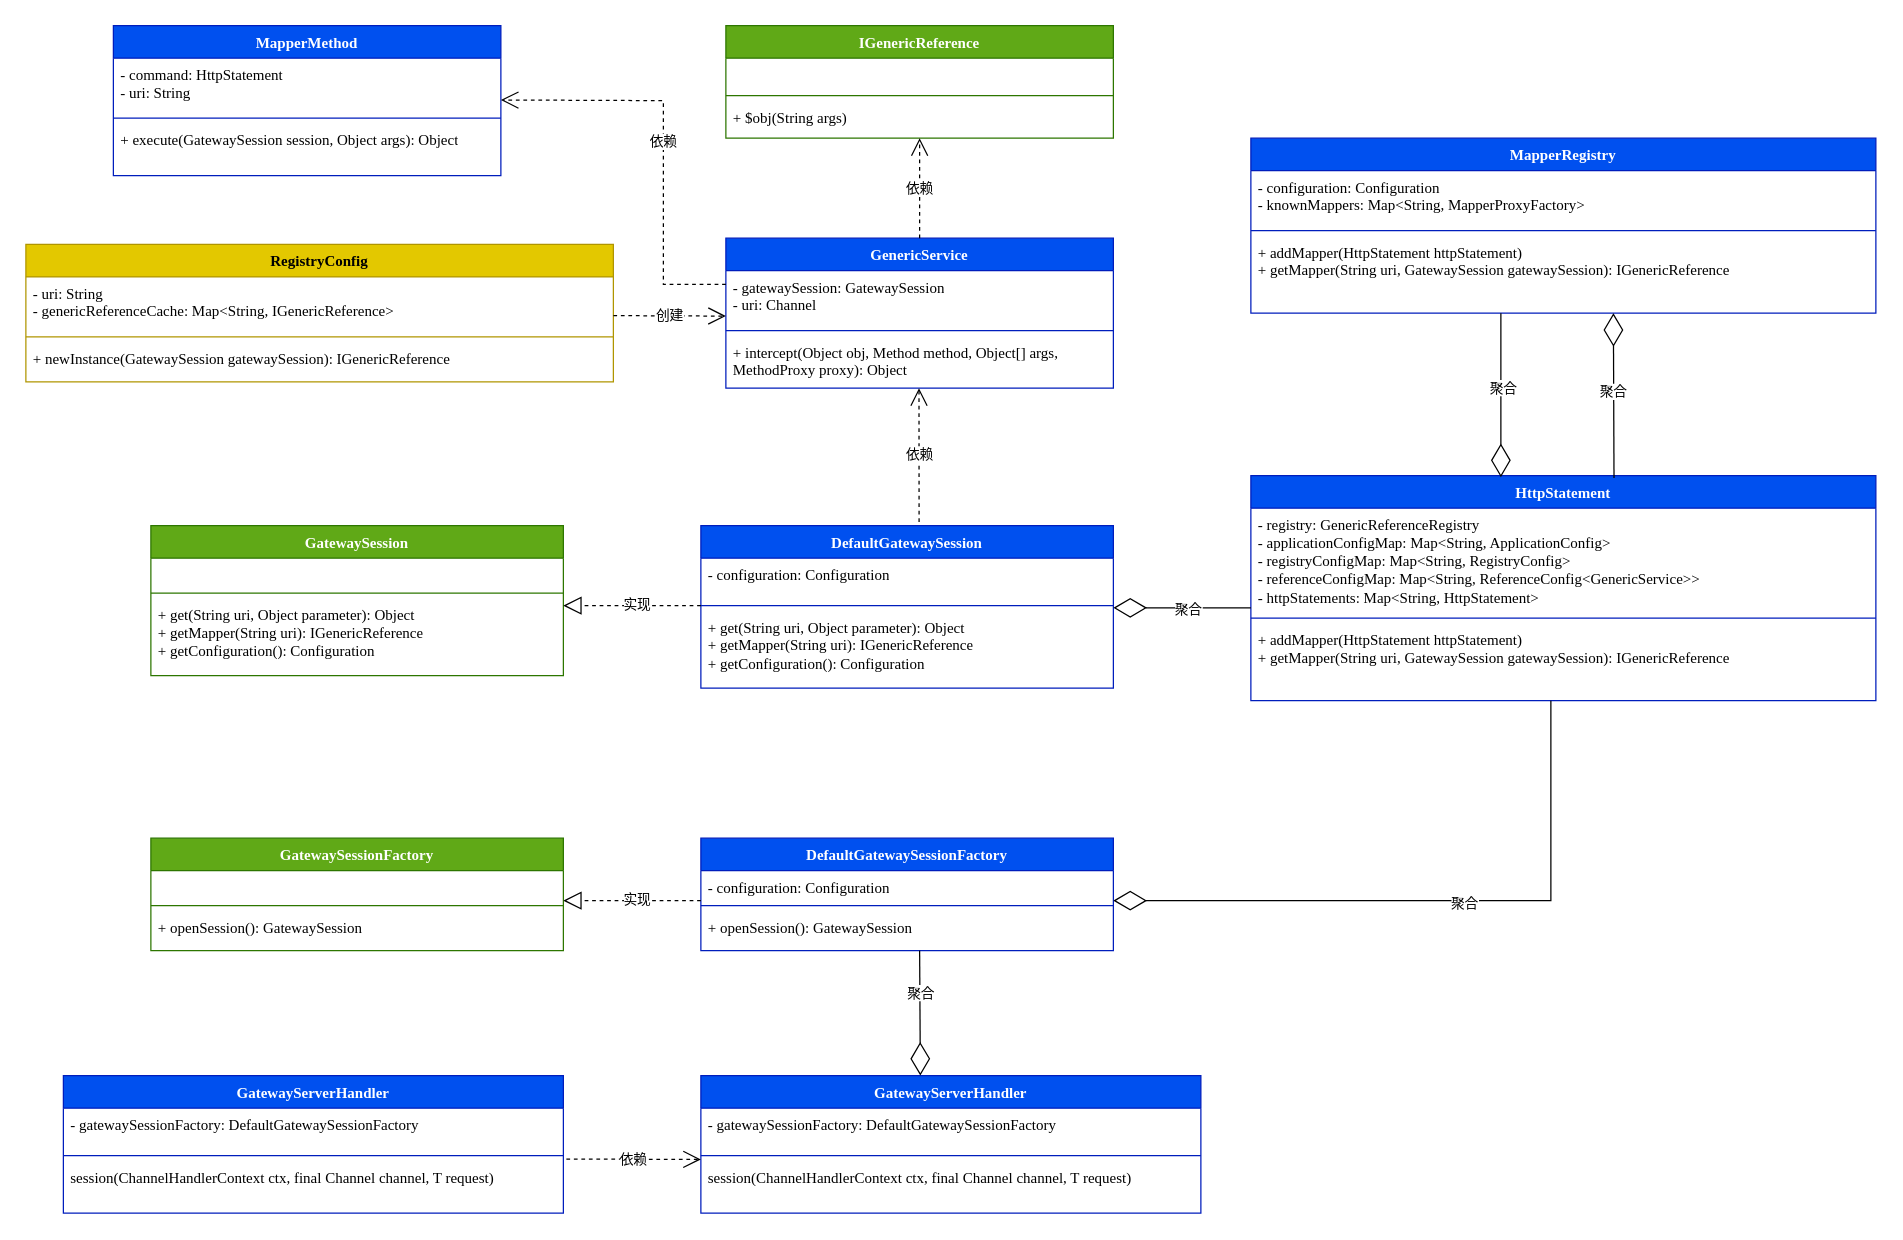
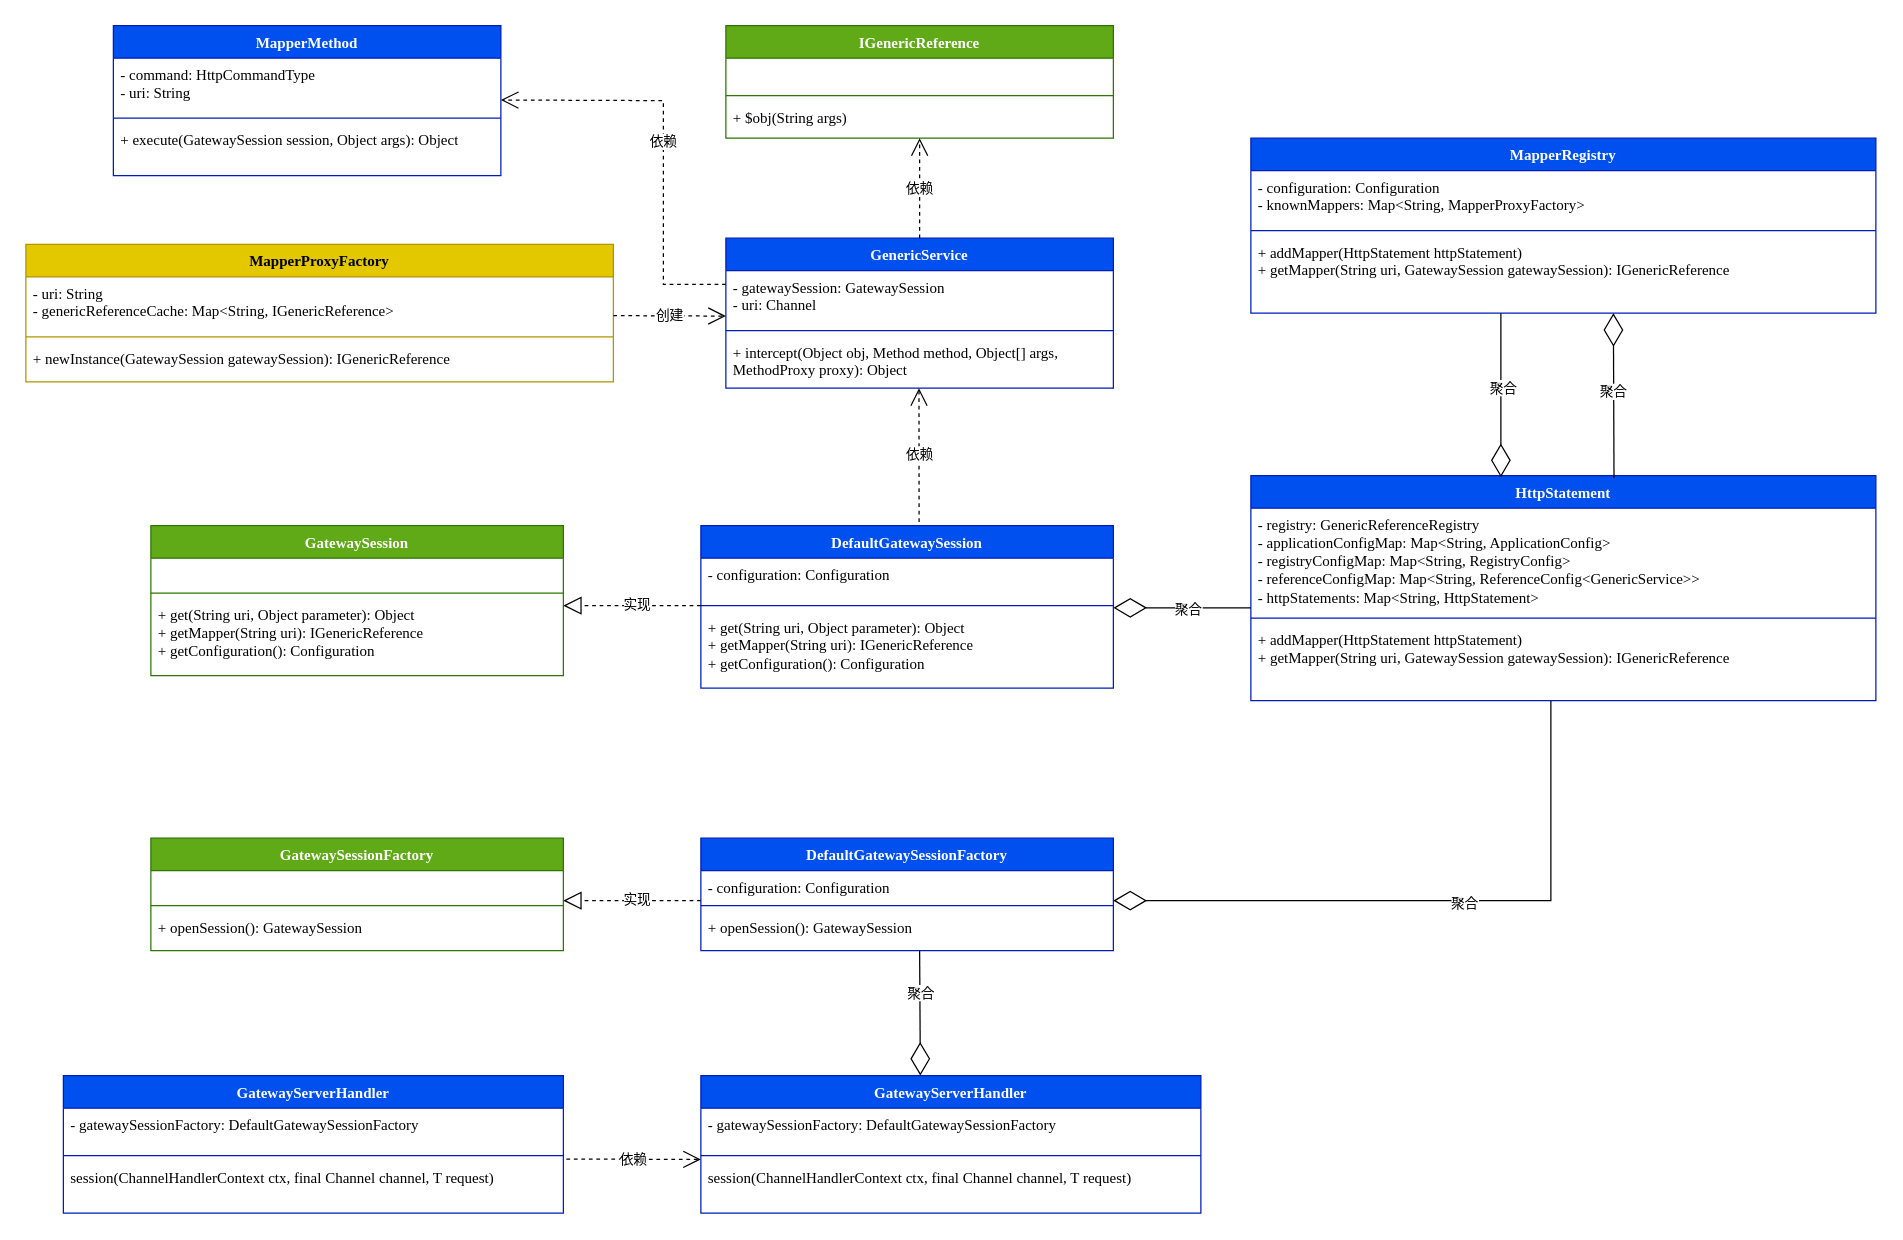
(216, 85) -> (224, 85)
(319, 262) -> (319, 262)
